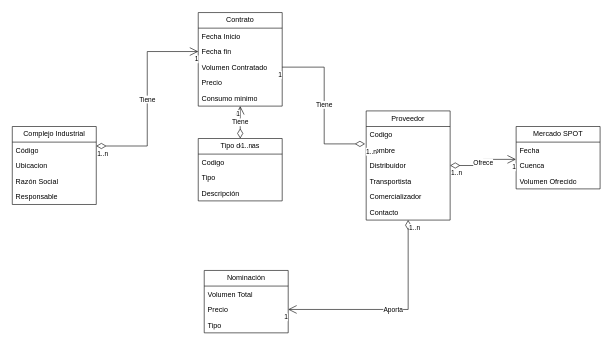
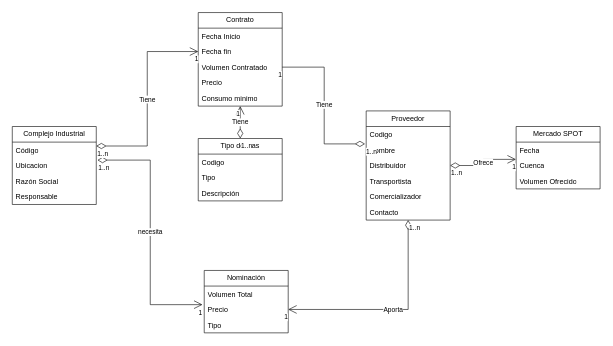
none -> (150, 255)
